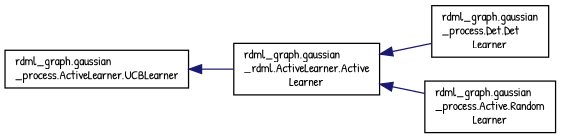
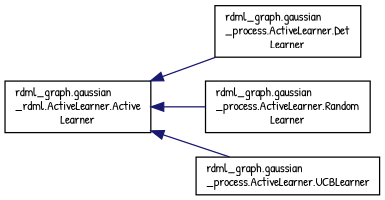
(490, 31) -> (288, 31)
(218, 69) -> (197, 146)
(490, 107) -> (288, 107)
